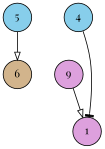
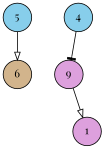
(91, 72) -> (74, 44)
